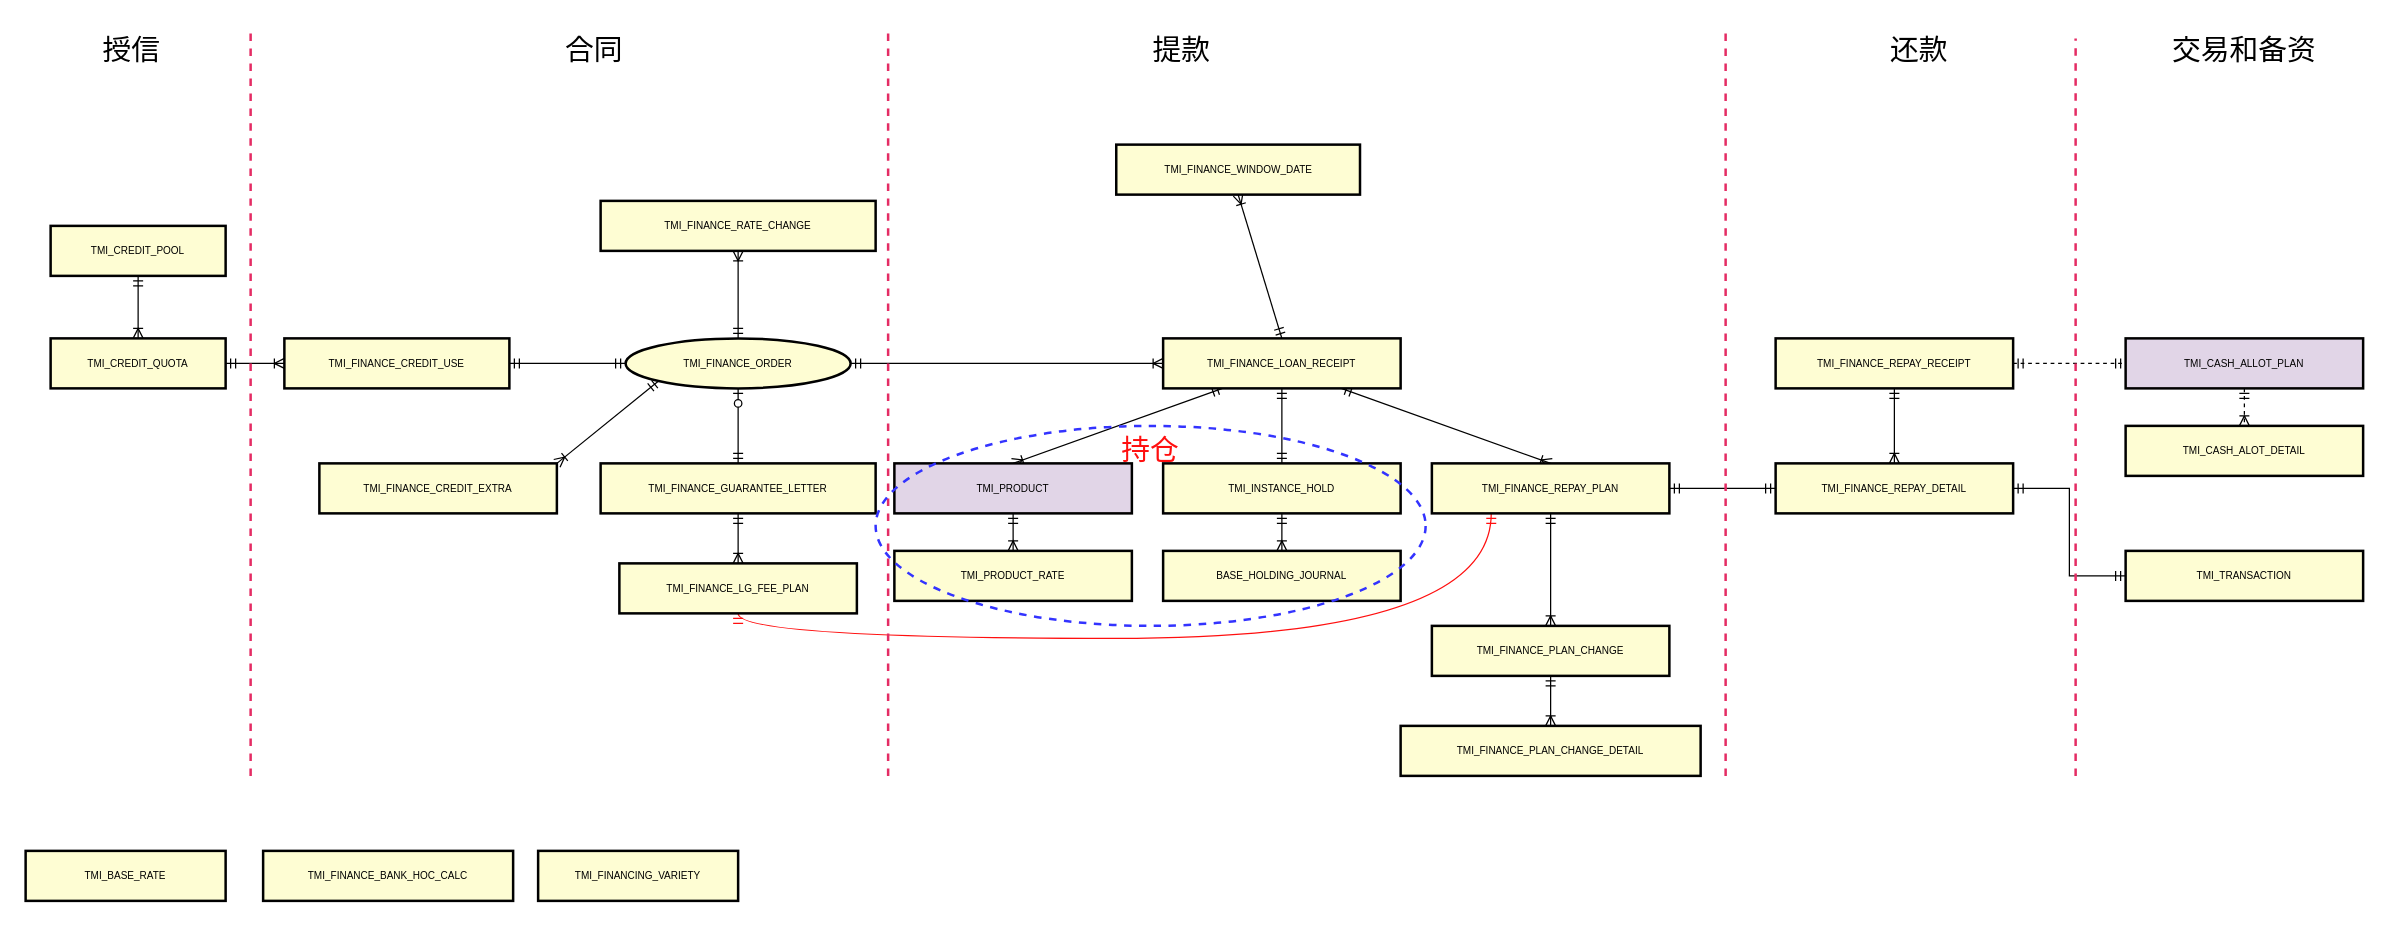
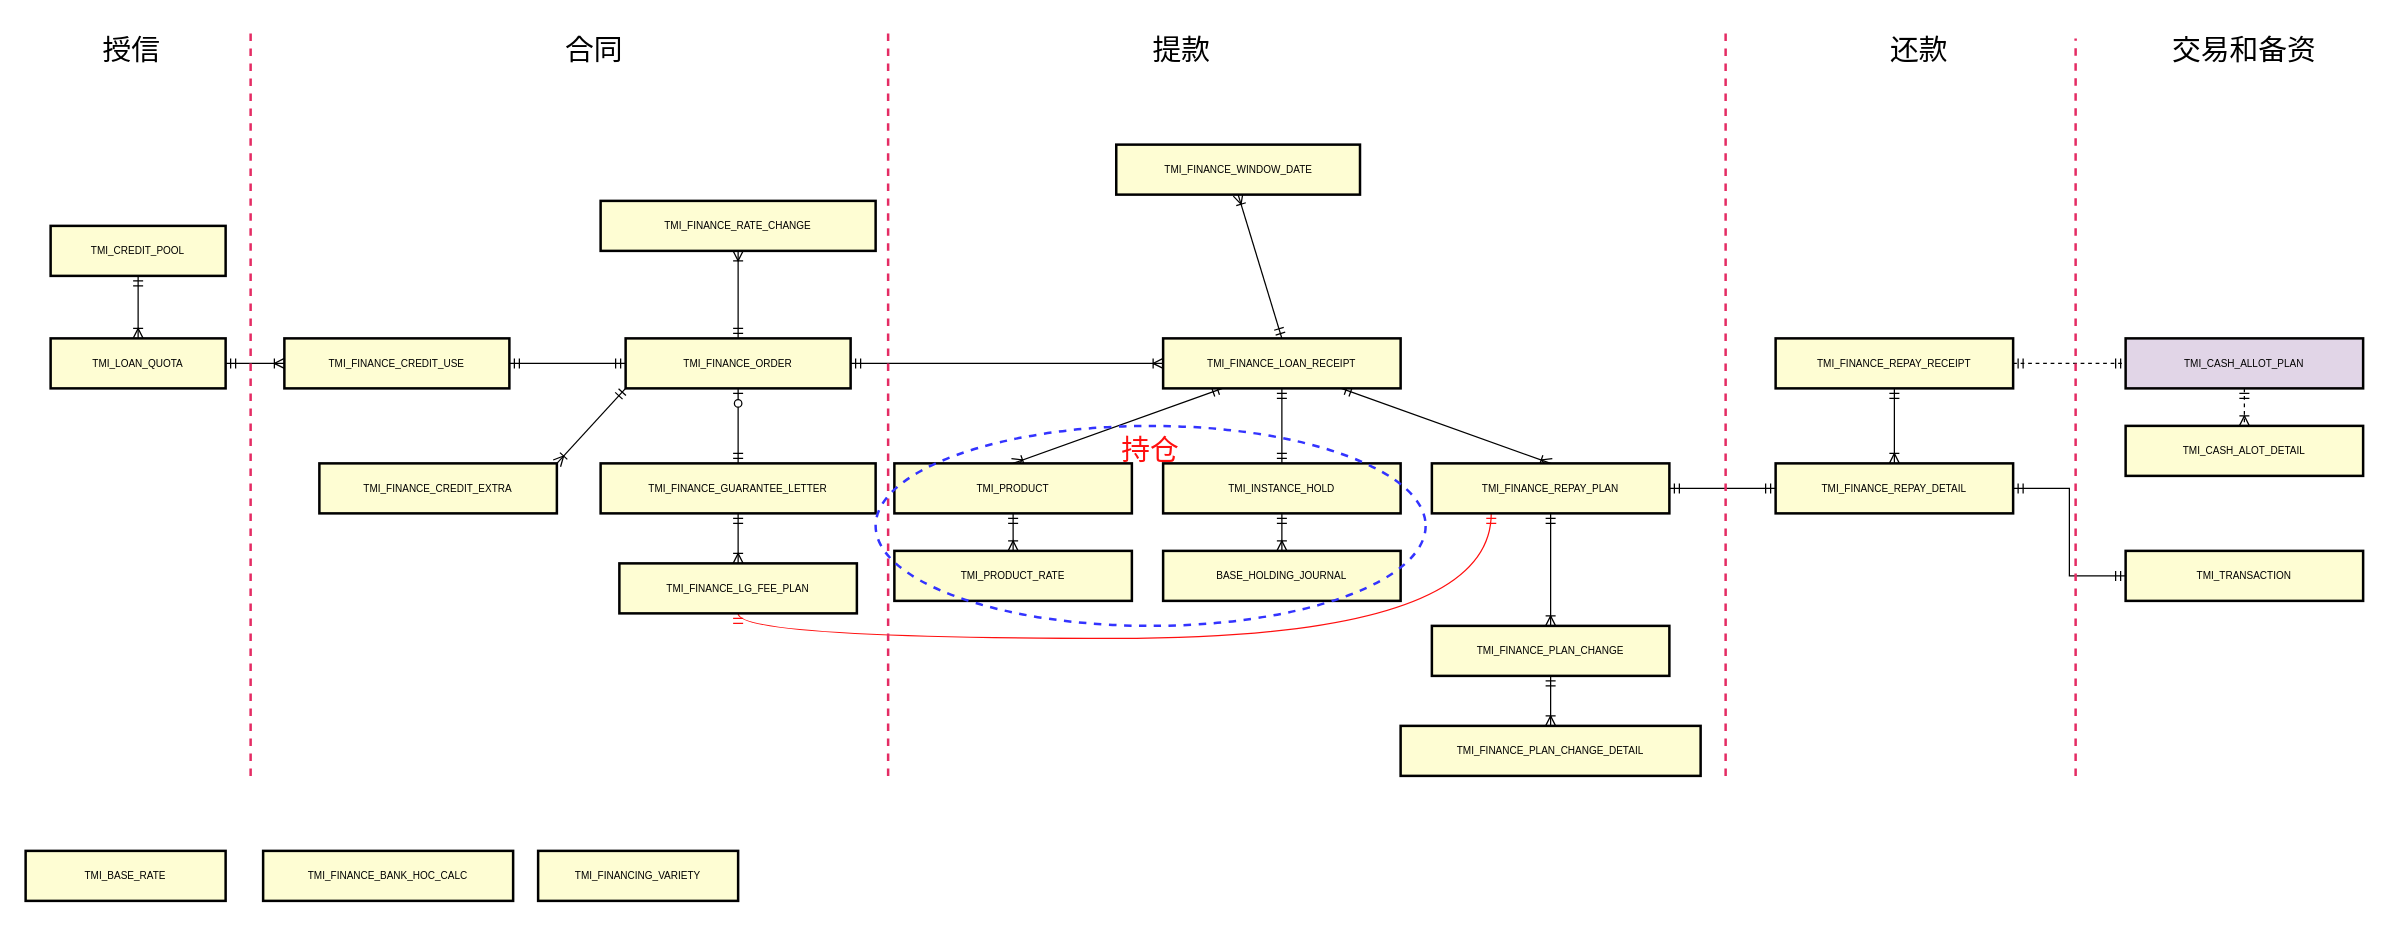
(138, 363) -> (138, 363)
(738, 363) -> (738, 363)
(1013, 488) -> (1013, 488)
